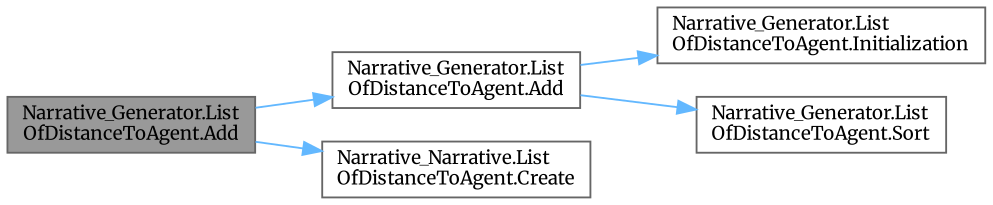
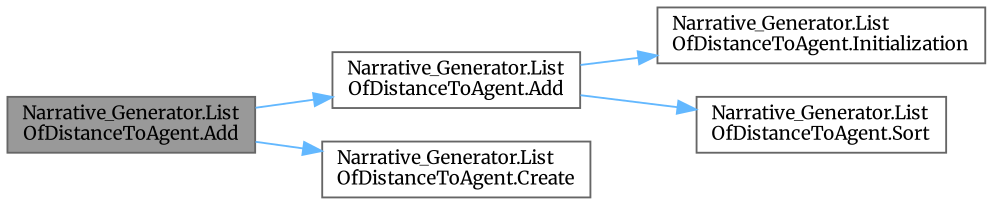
(456, 169) -> (456, 169)
